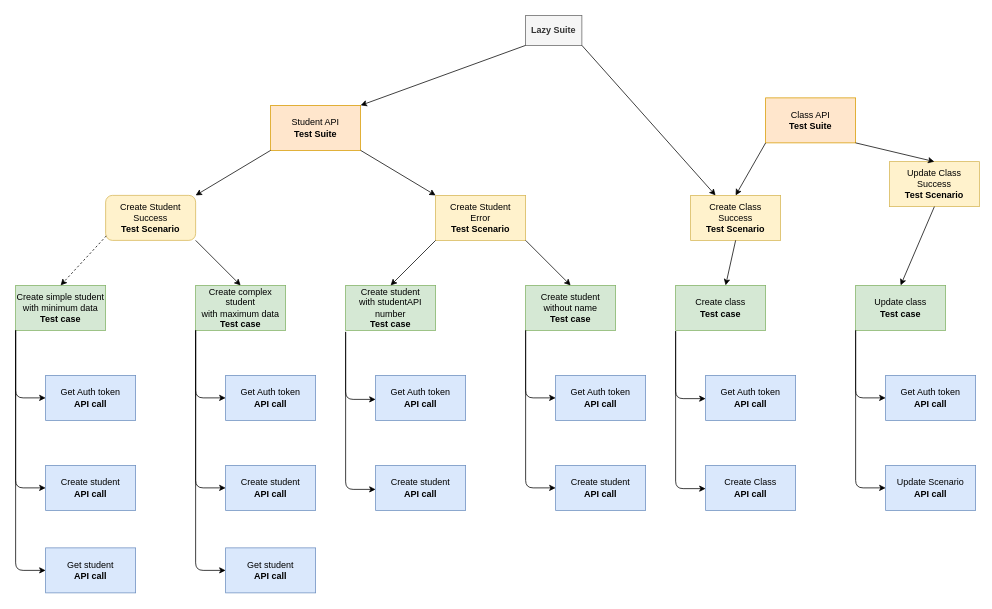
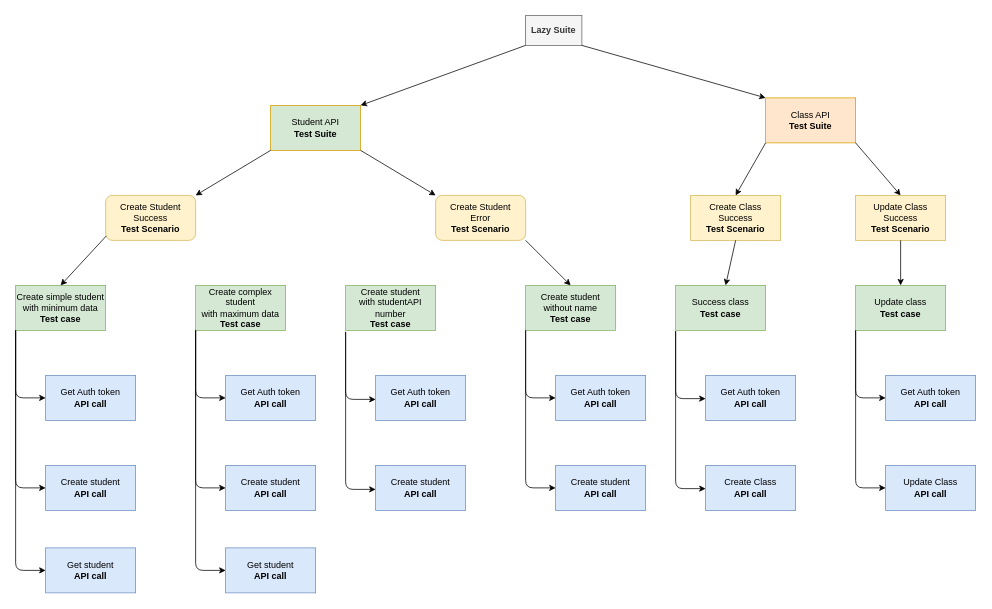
(647, 119) -> (671, 71)
(315, 128) -> (315, 128)
(934, 184) -> (900, 218)
(480, 218) -> (480, 218)
(86, 257) -> (86, 257)
(216, 261) -> none
(415, 261) -> none
(720, 308) -> (720, 308)
(930, 488) -> (930, 488)
